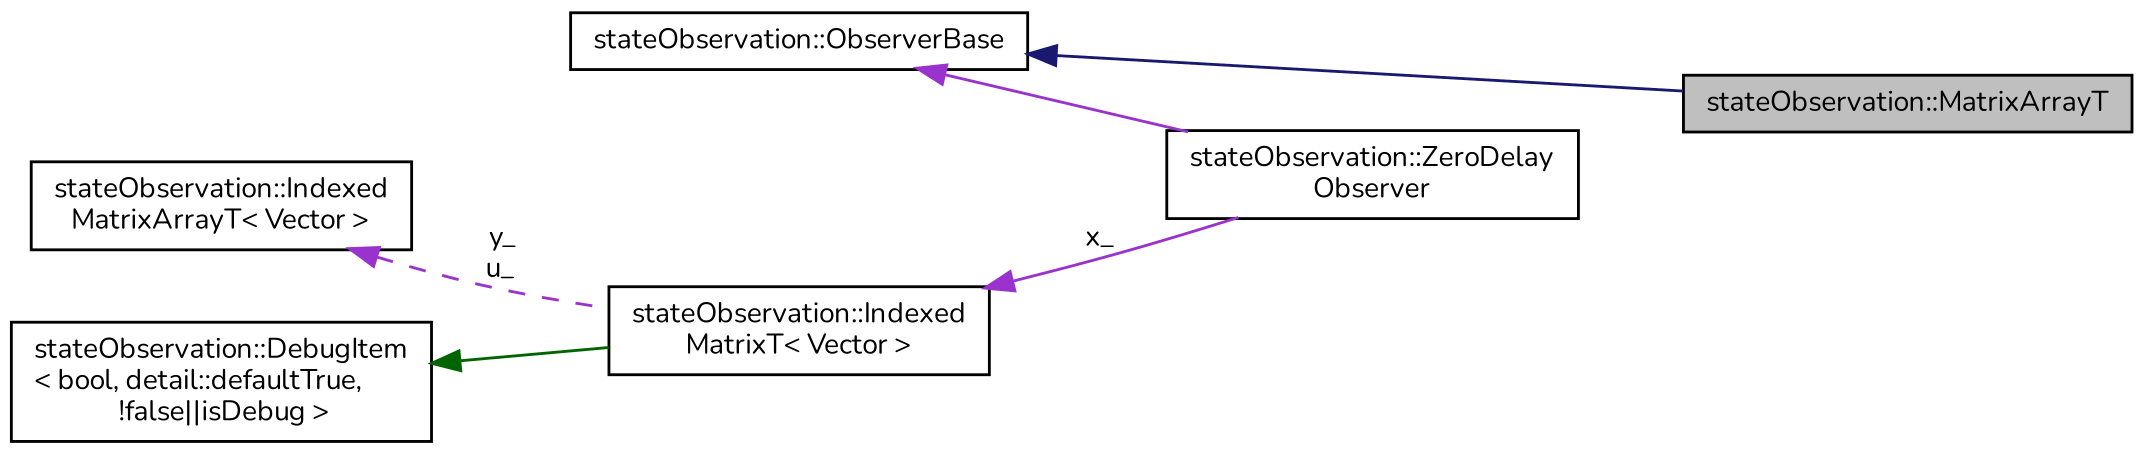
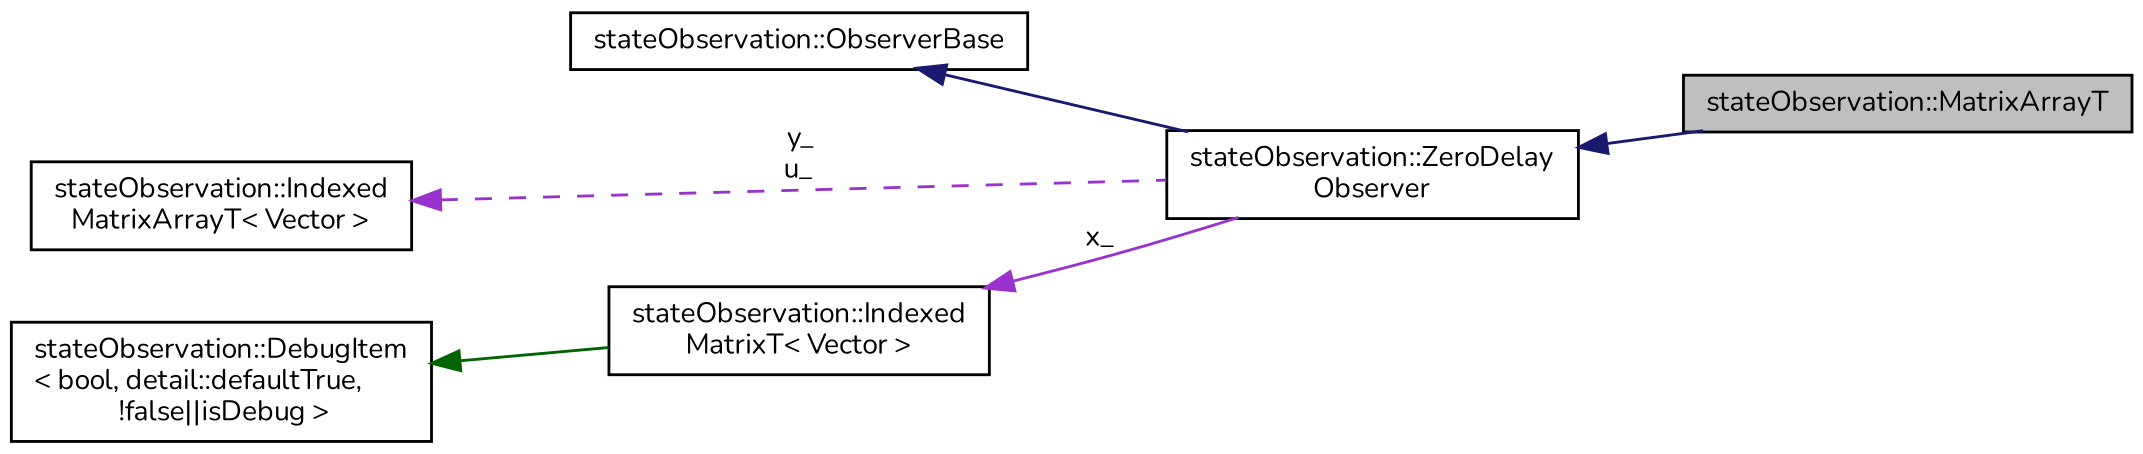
(1370, 73) -> (1655, 137)
(1067, 103) -> (1067, 103)
(492, 287) -> (804, 190)
